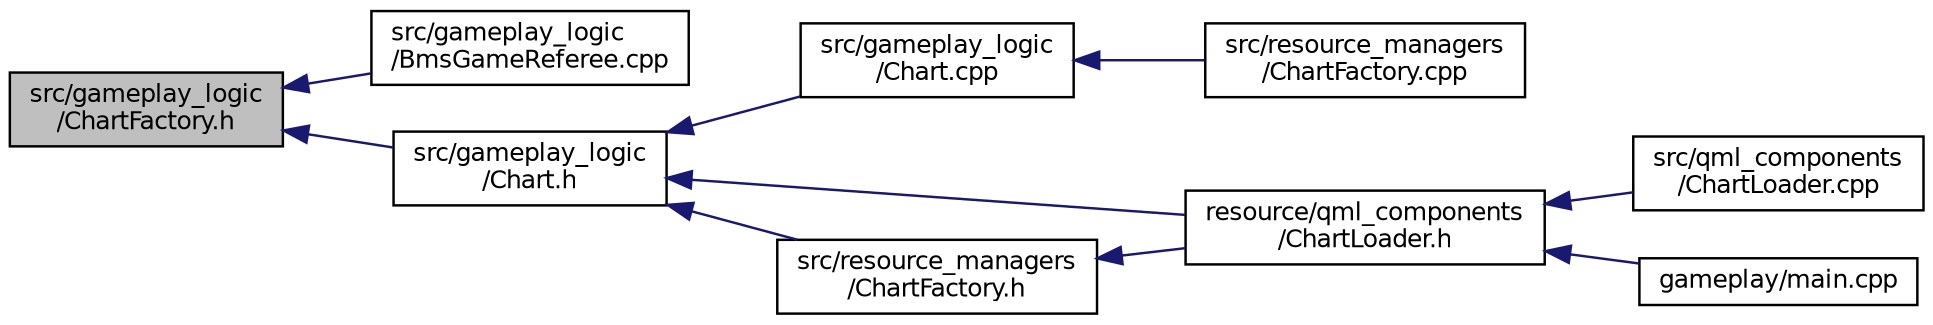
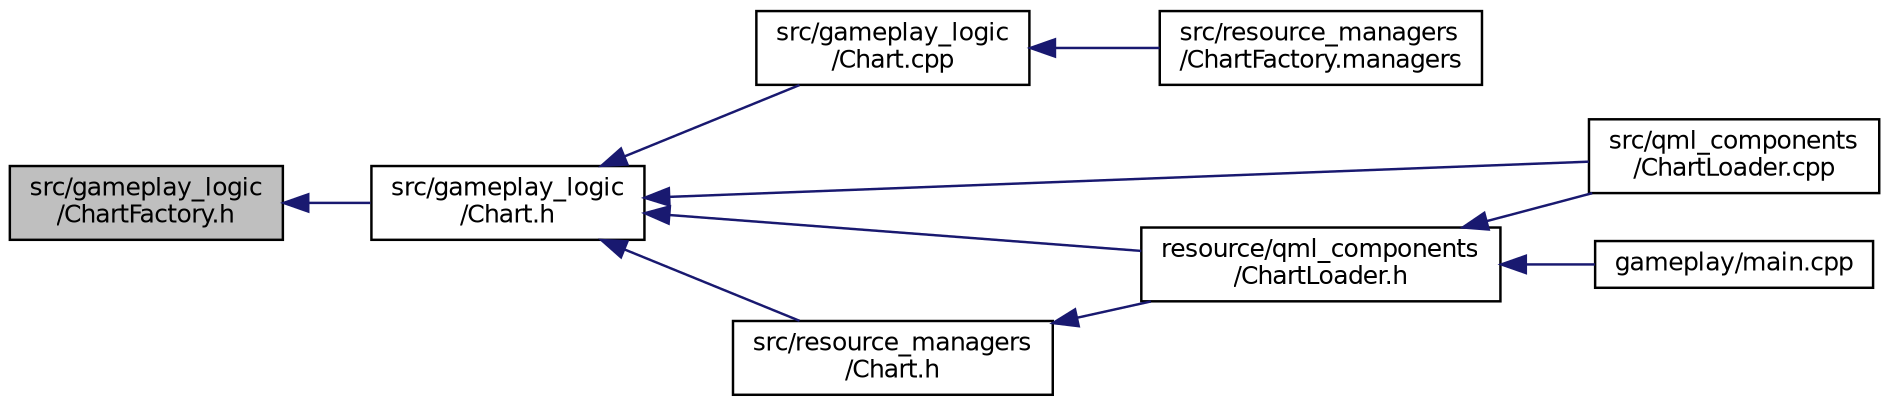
(530, 48) -> none
(1365, 60) -> (1321, 48)
none -> (1129, 179)
(937, 277) -> (893, 358)
